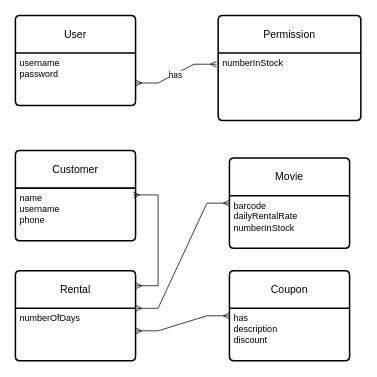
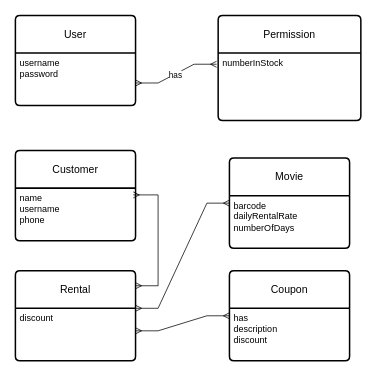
(268, 217) -> (268, 217)
(50, 319) -> (39, 319)
